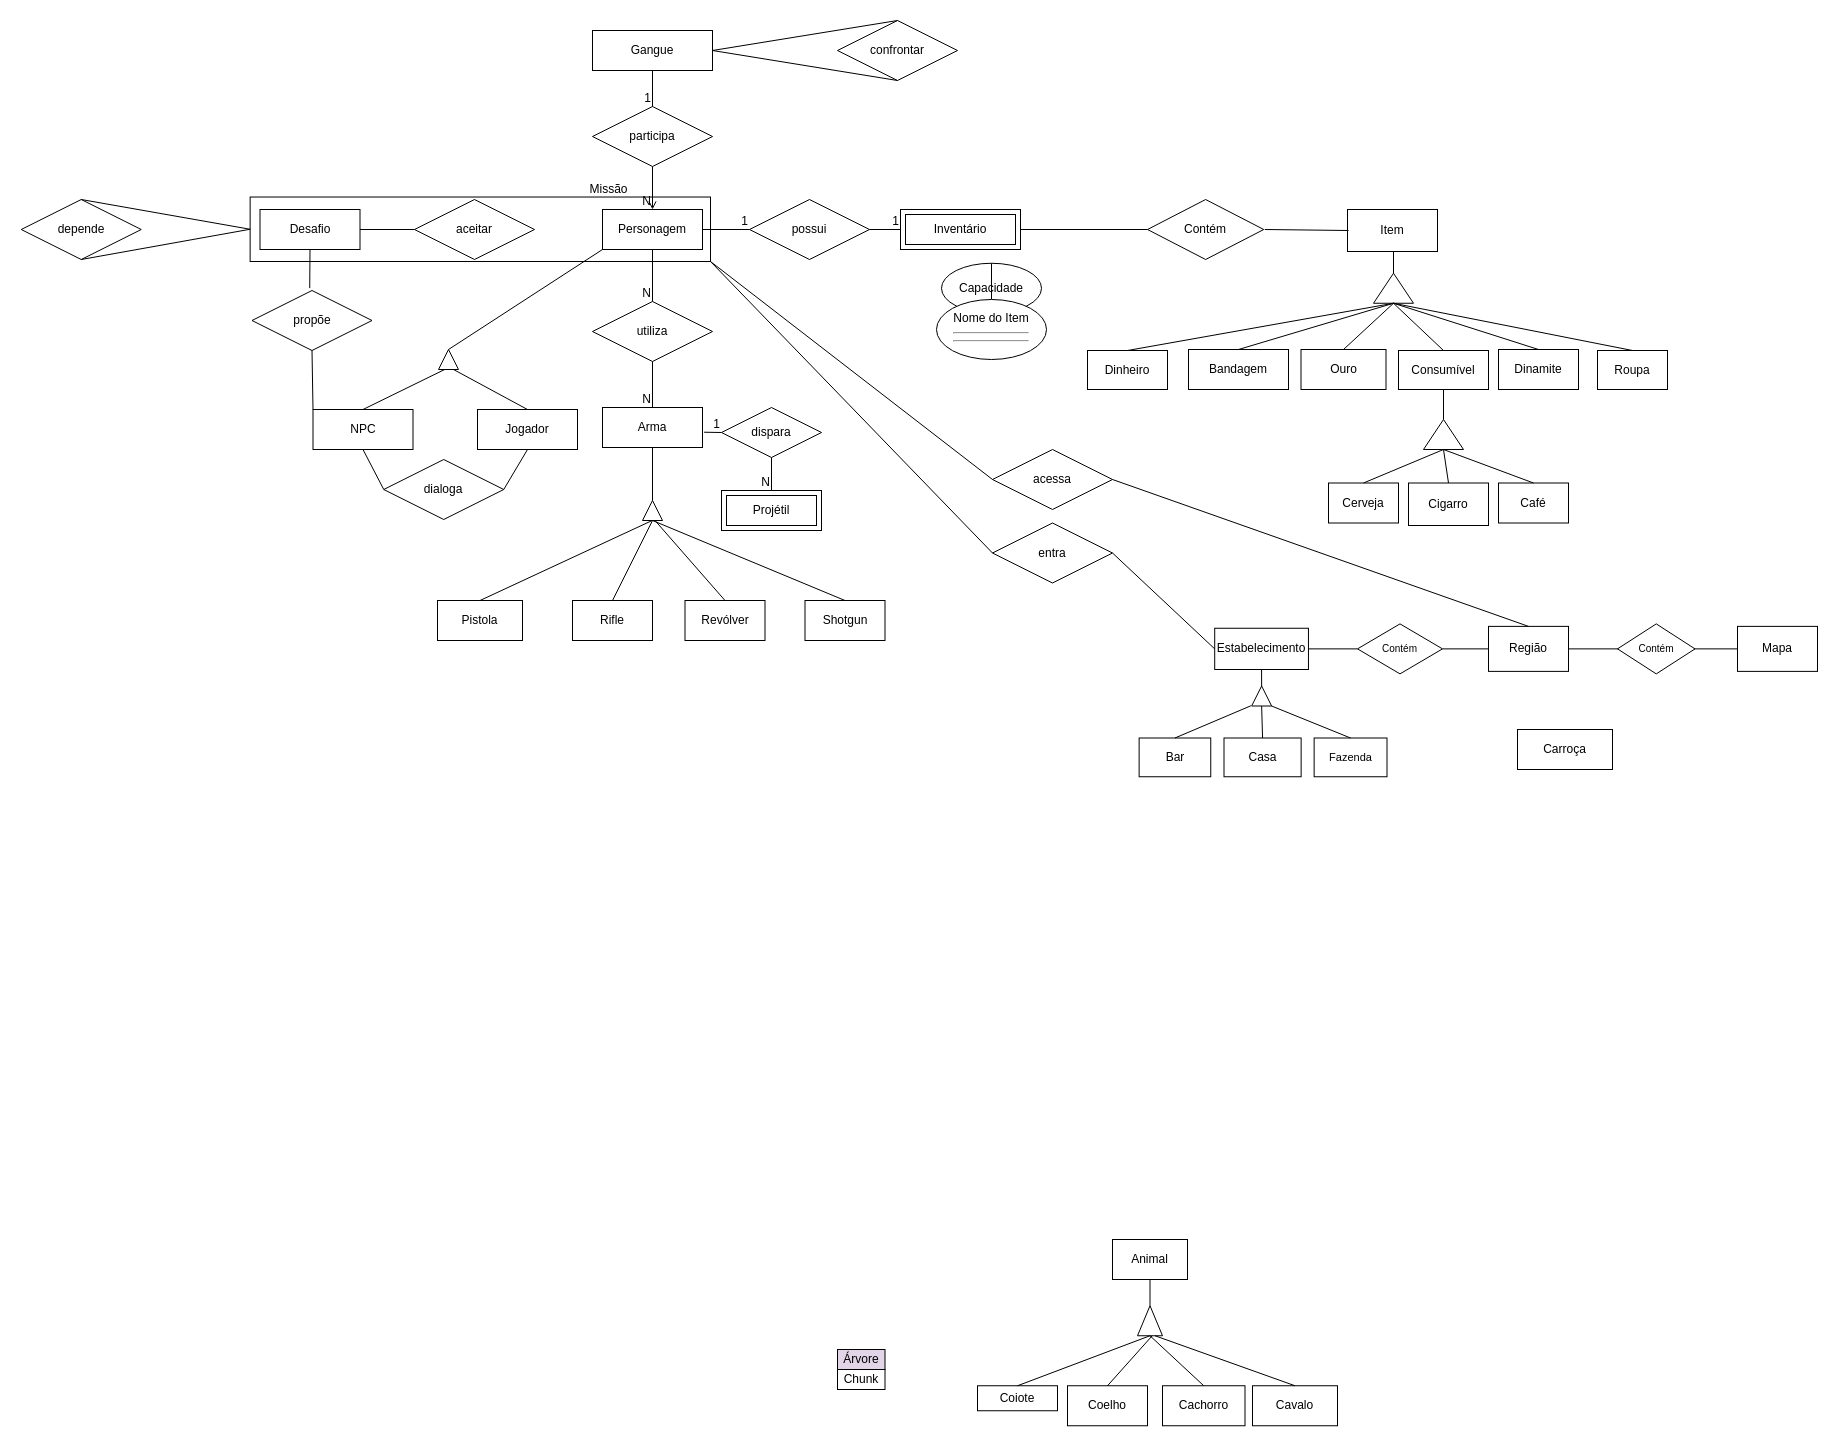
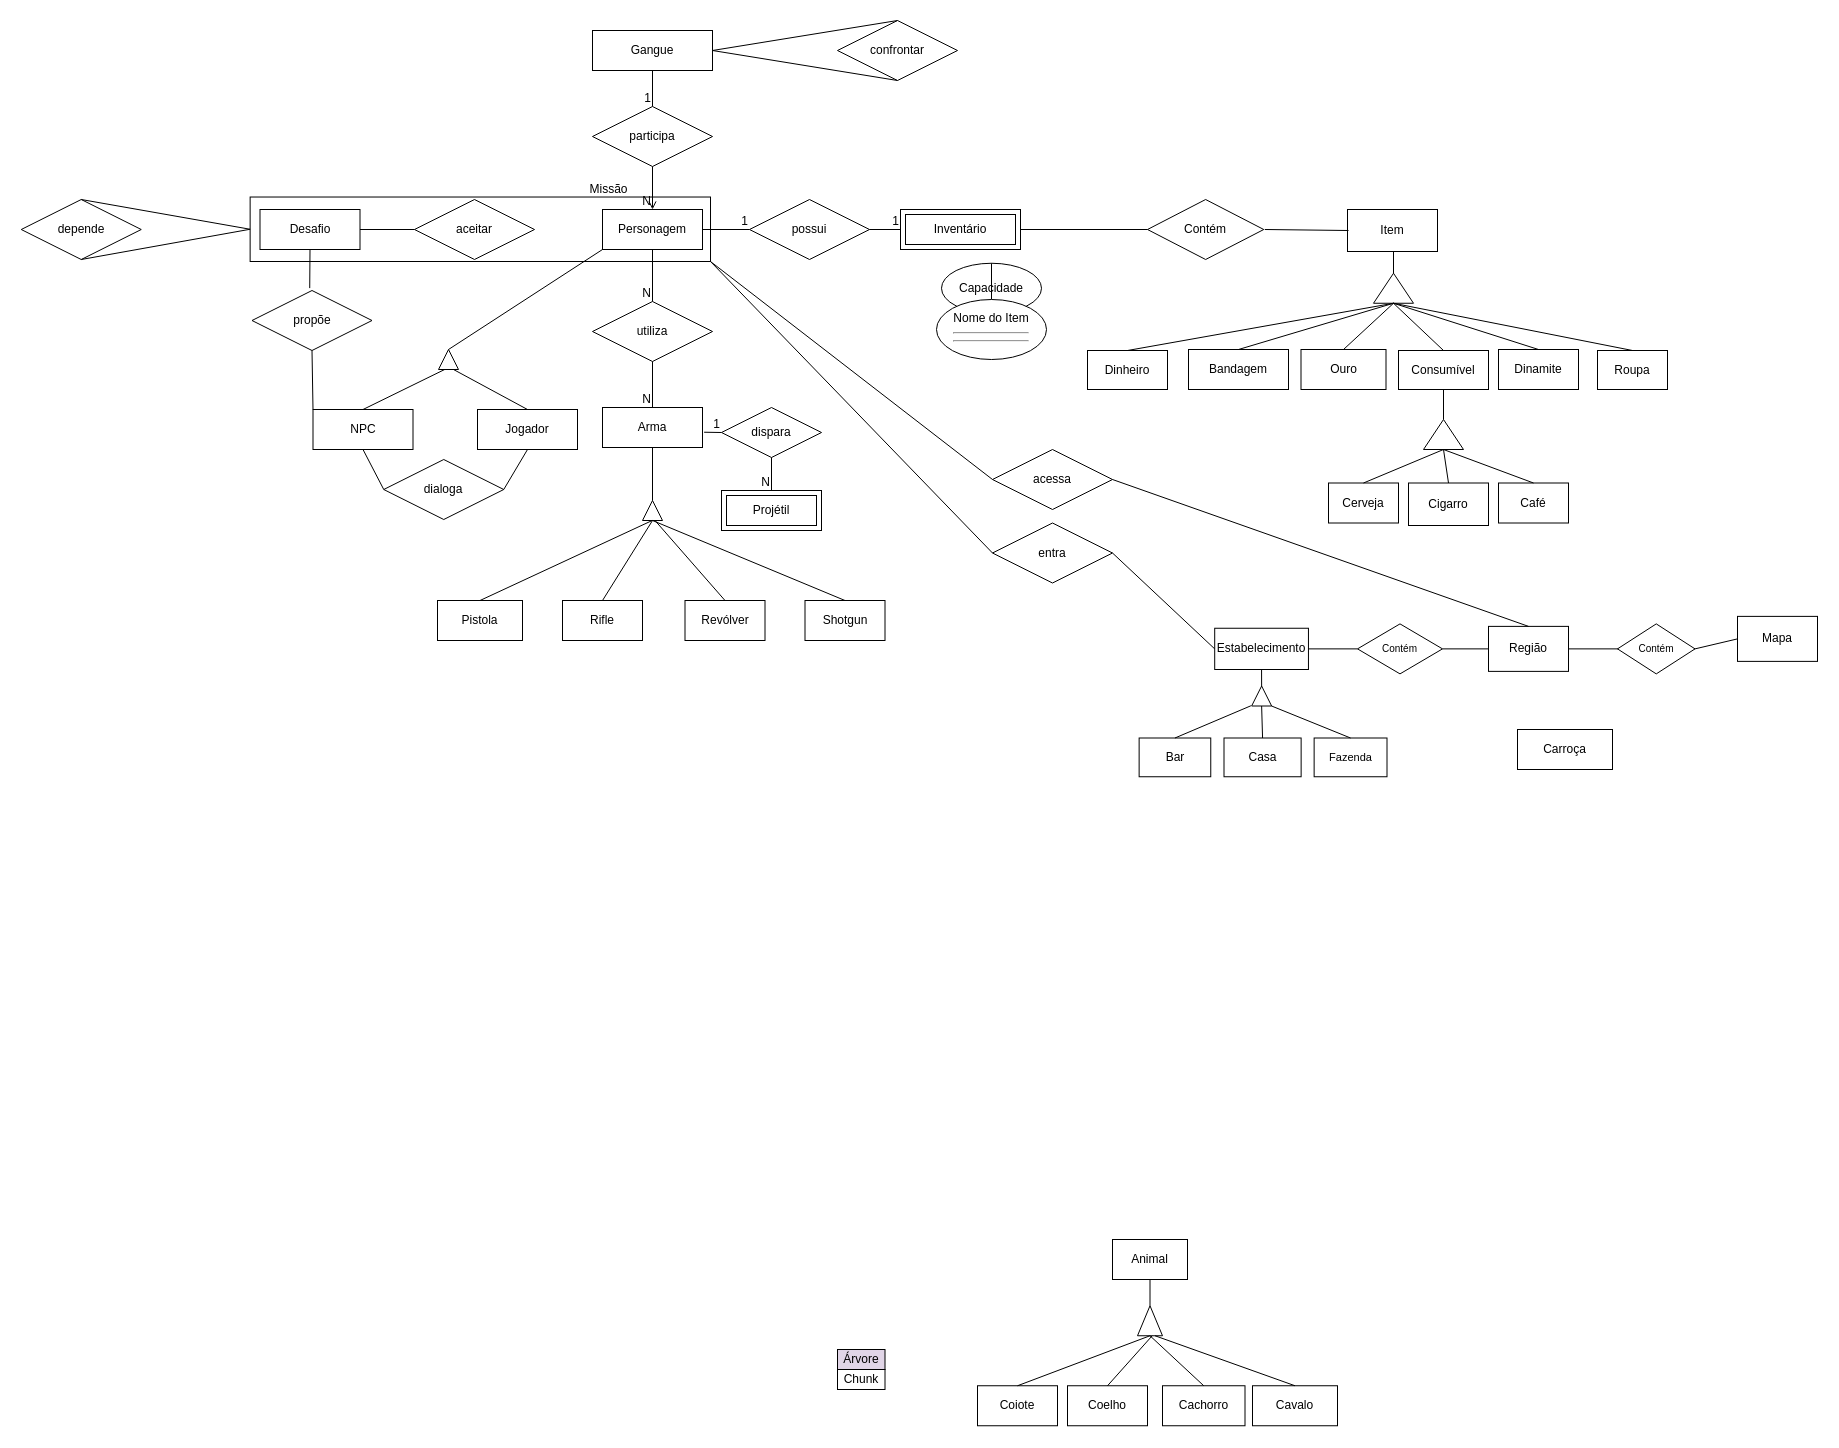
(613, 621) -> (603, 621)
(1778, 649) -> (1778, 639)
(1018, 1398) -> (1018, 1406)
